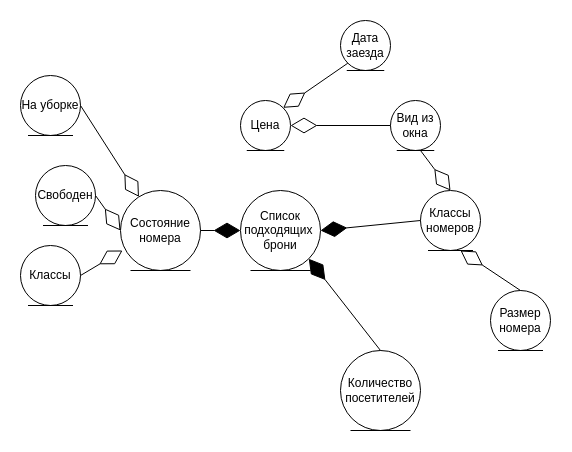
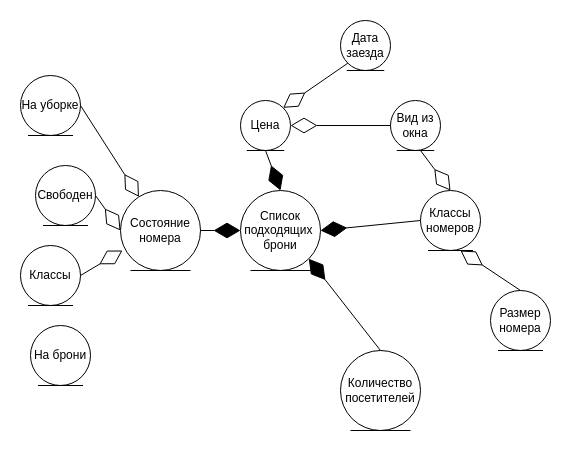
none -> (269, 159)
none -> (61, 356)
